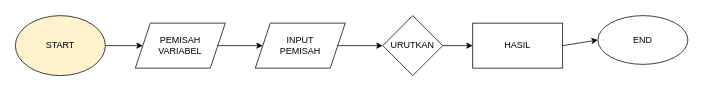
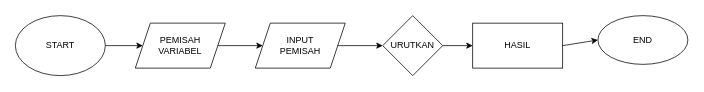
(60, 45) -> (60, 45)
